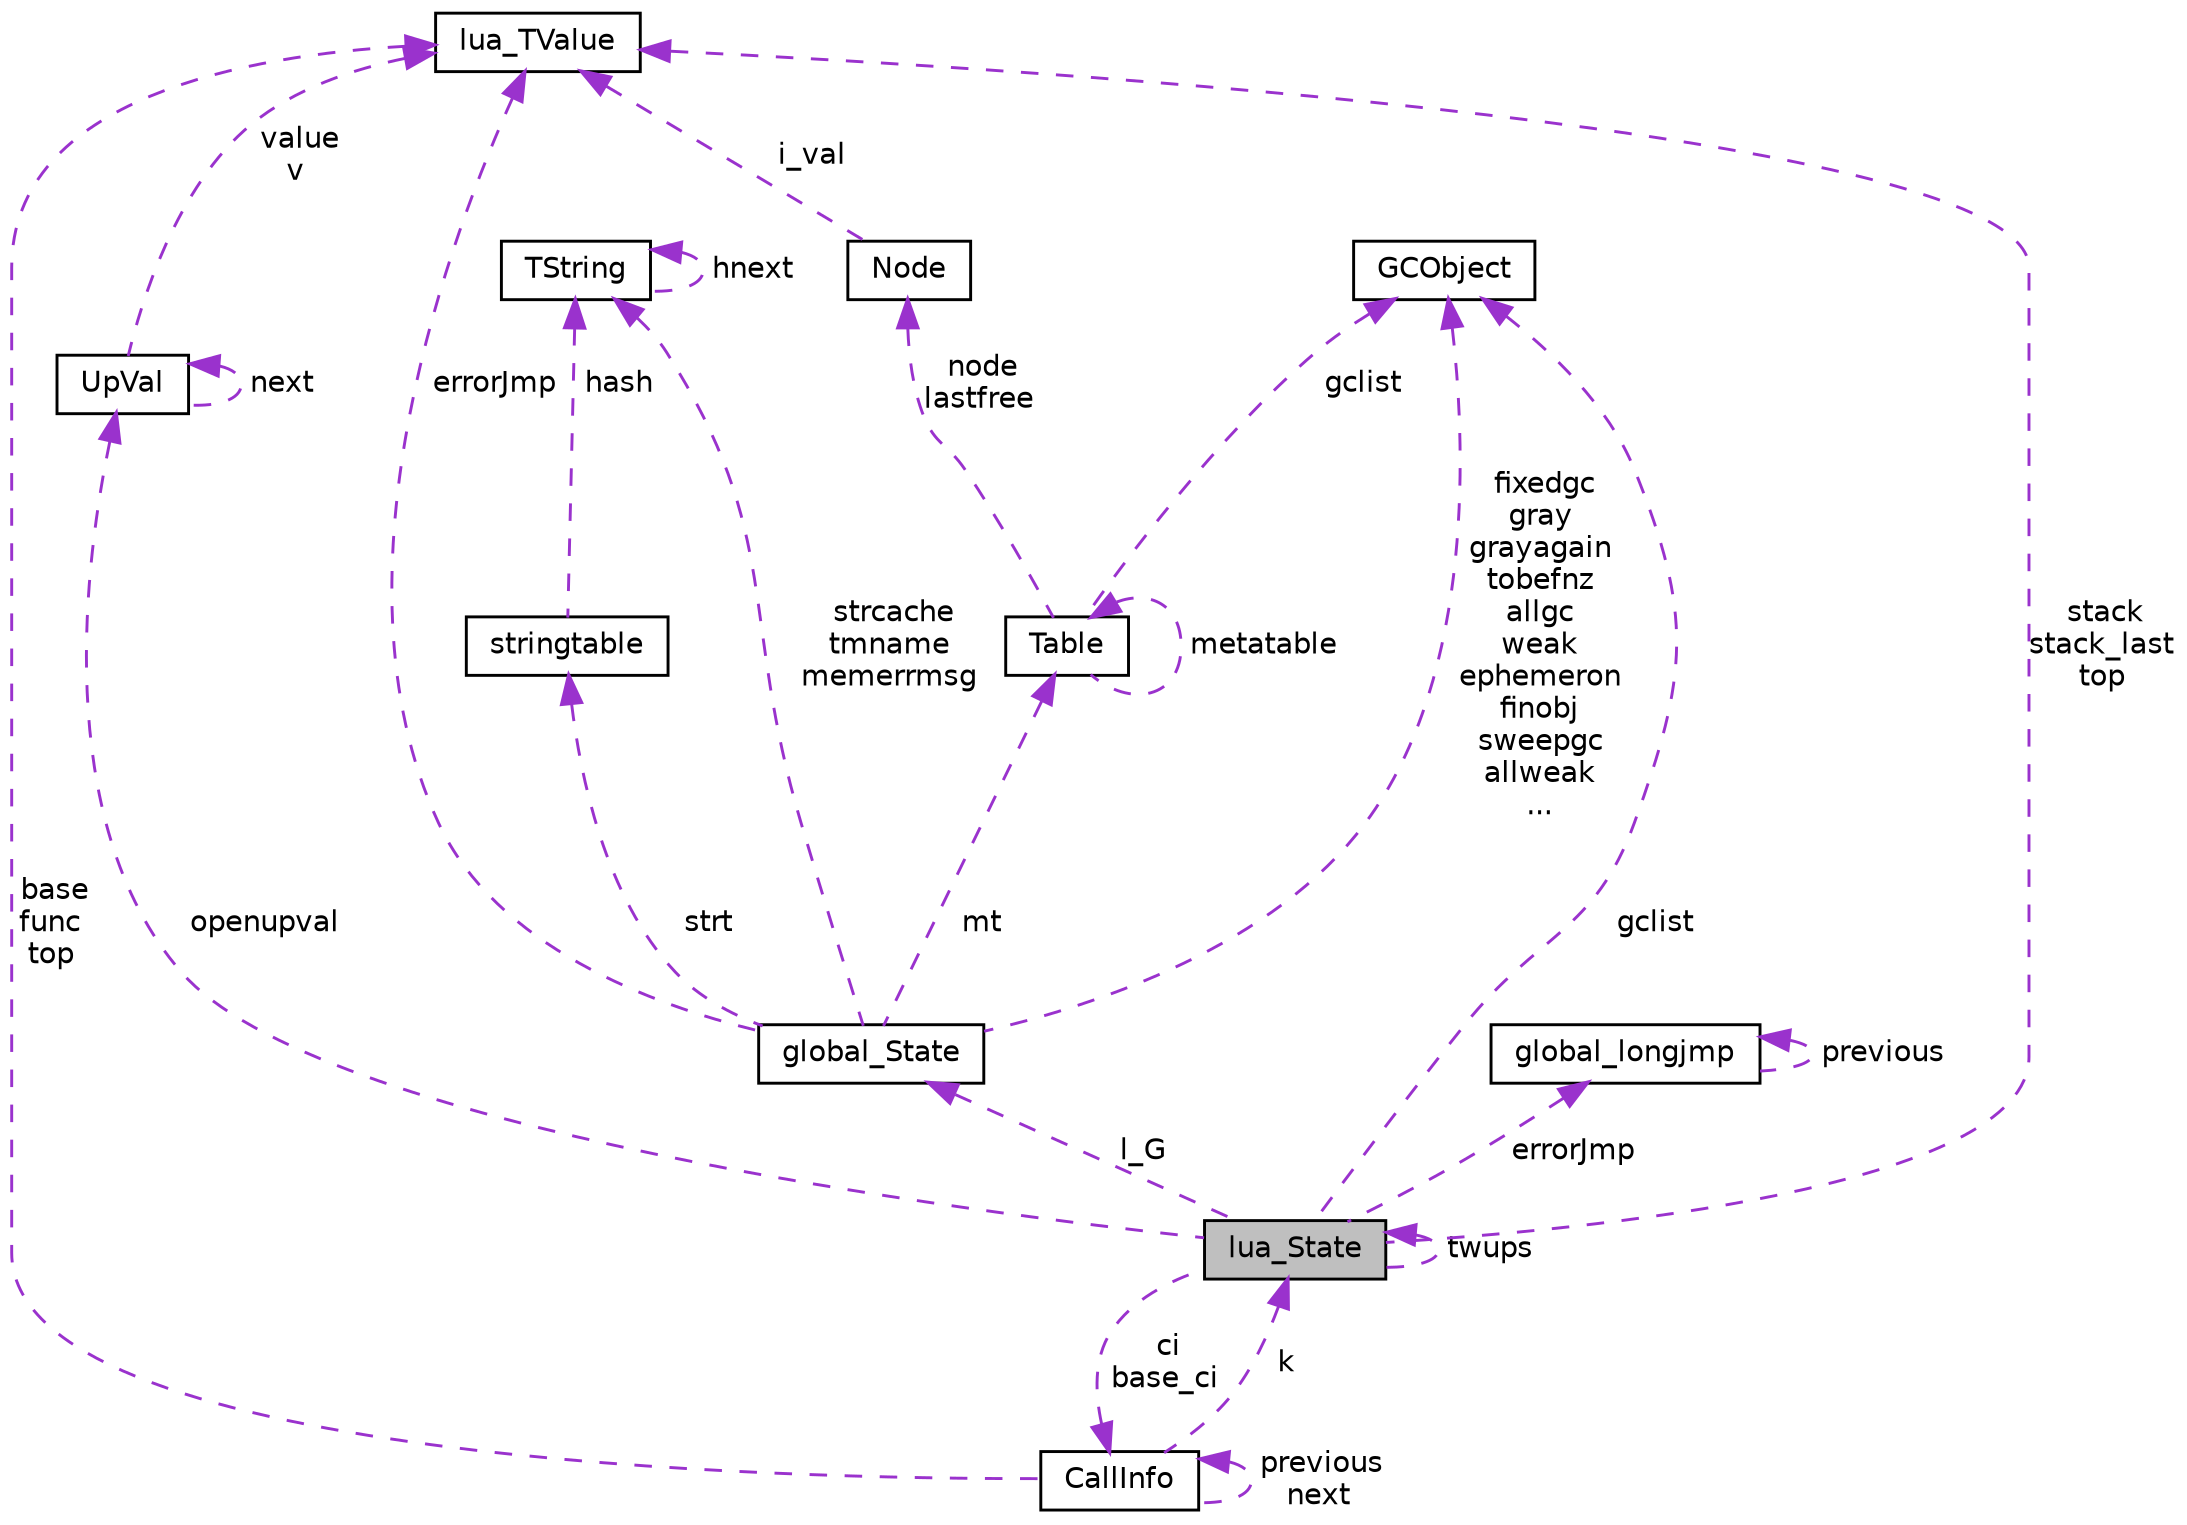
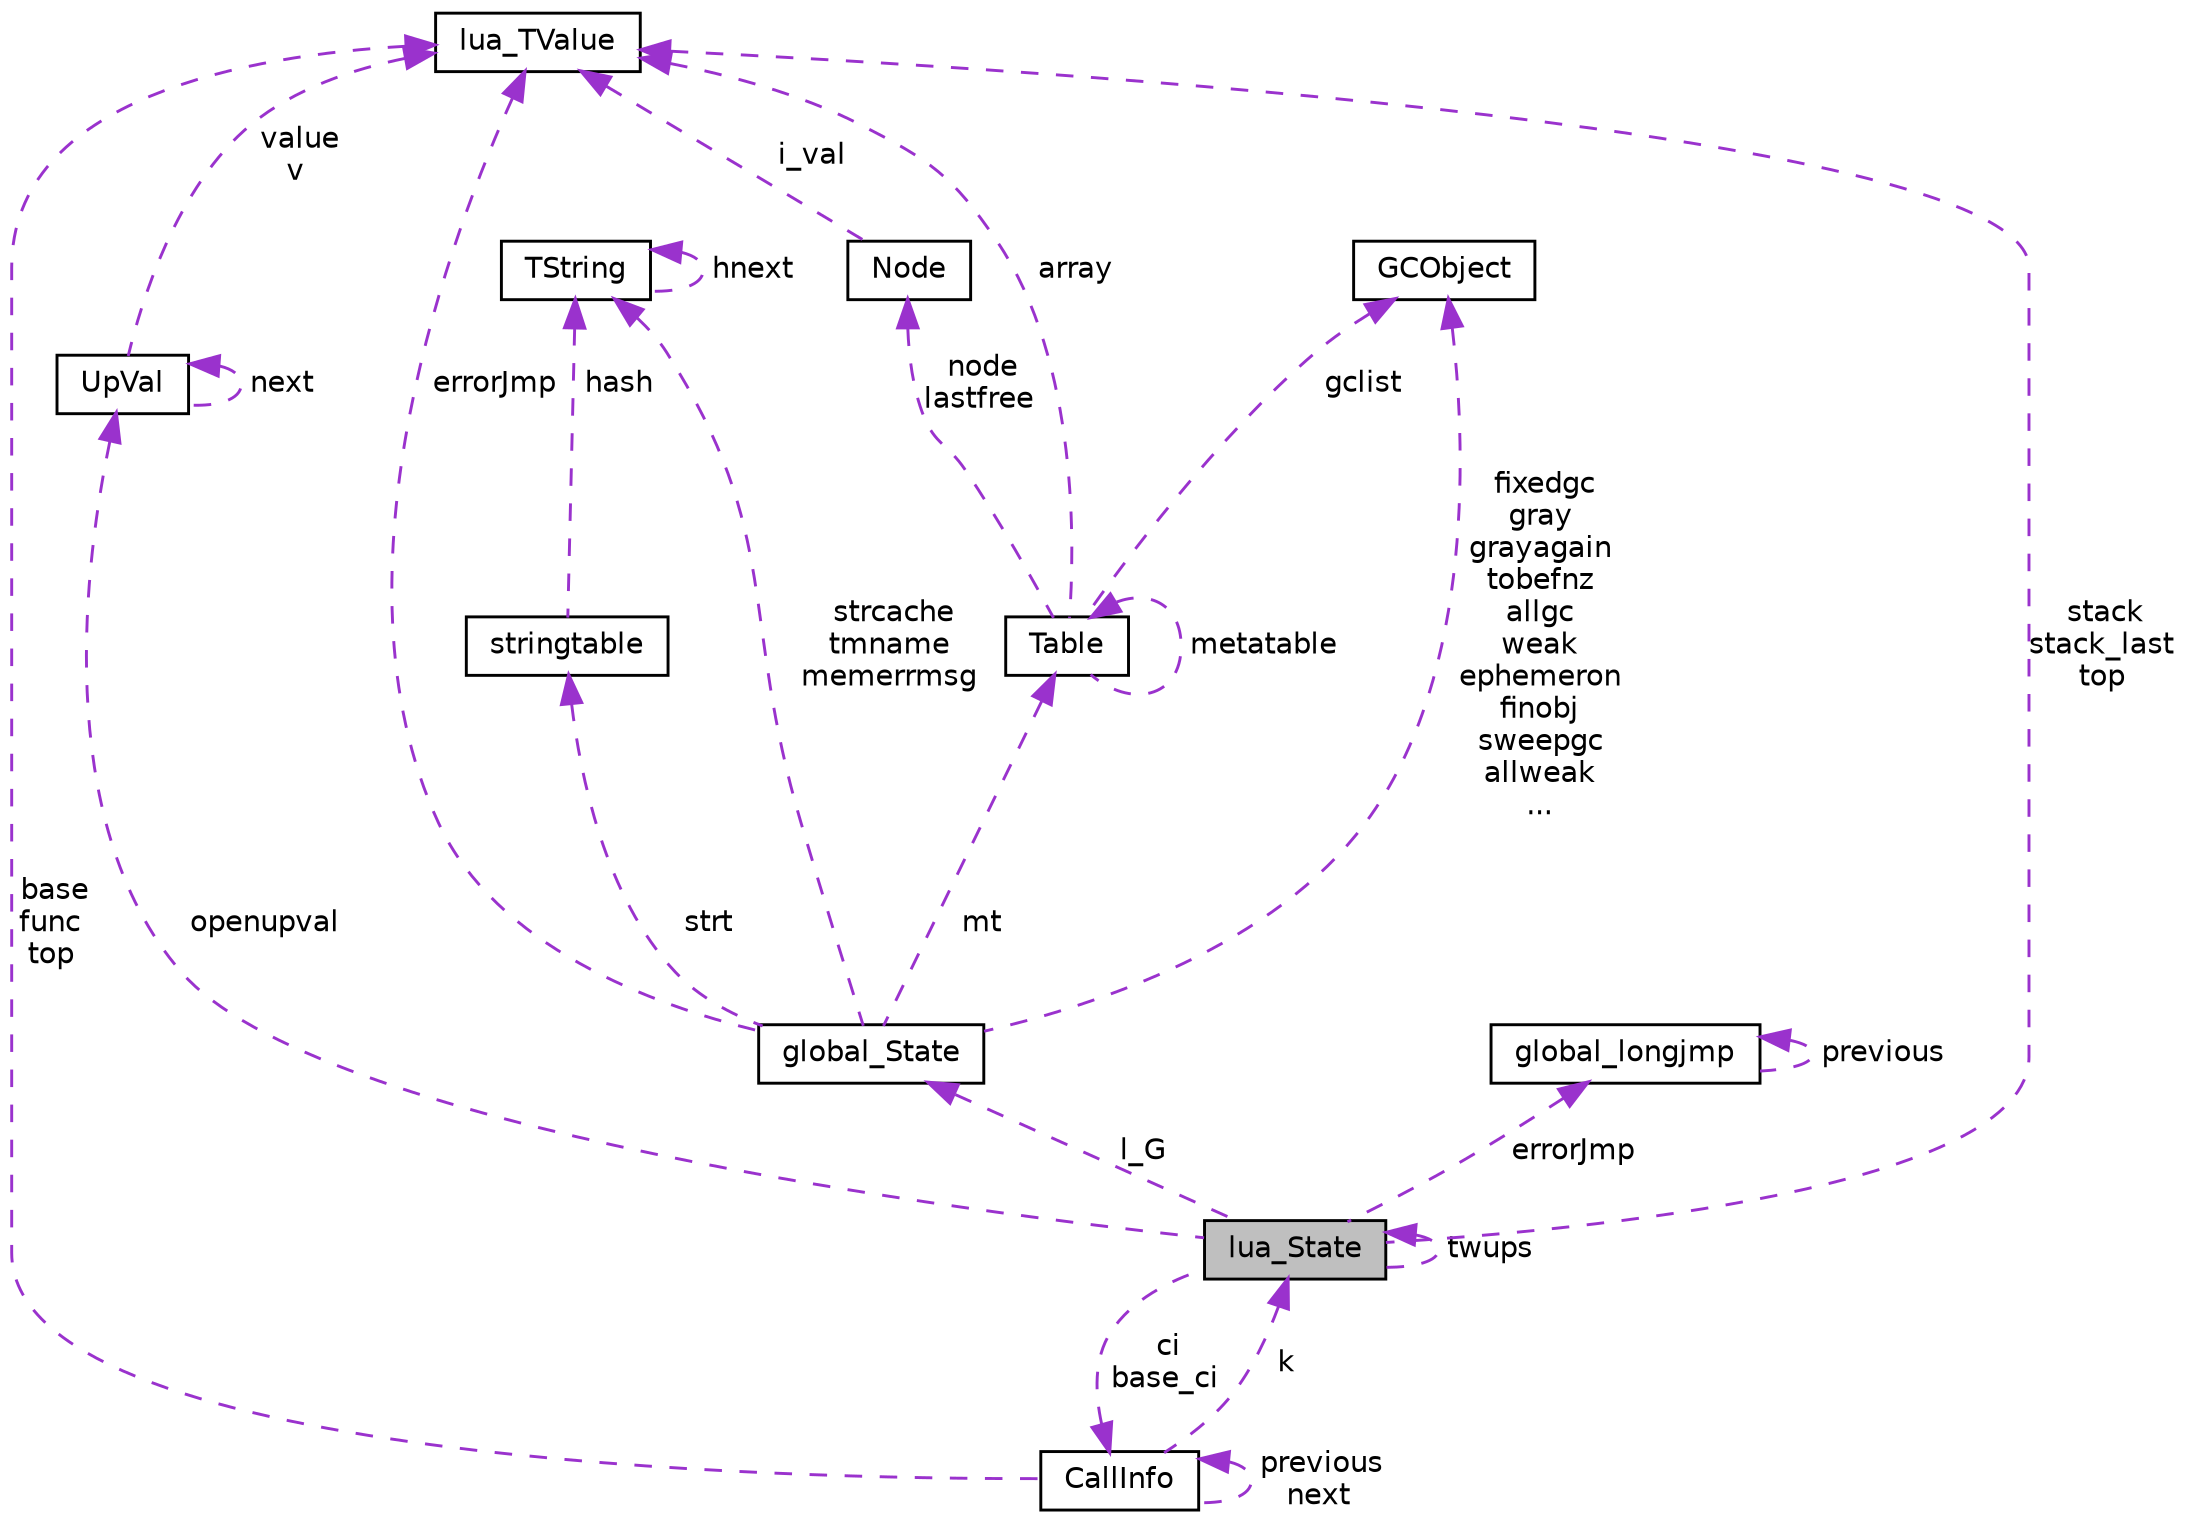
none -> (999, 244)
(1643, 798) -> none
